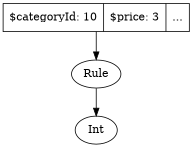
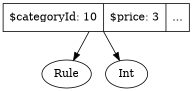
(96, 98) -> (110, 43)
